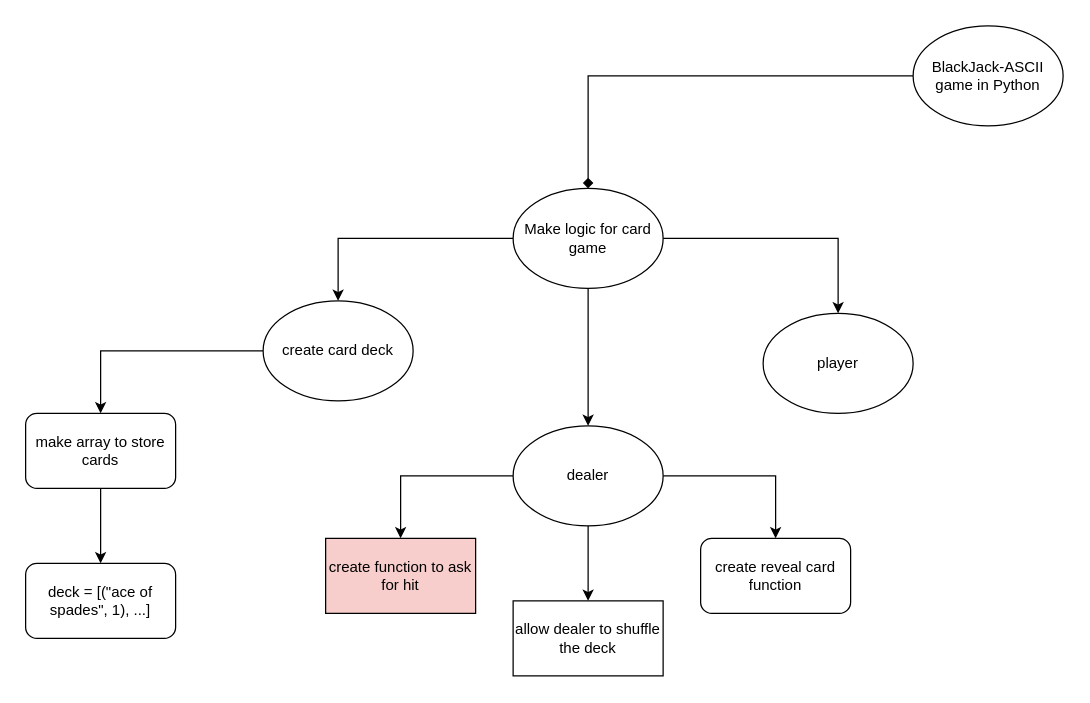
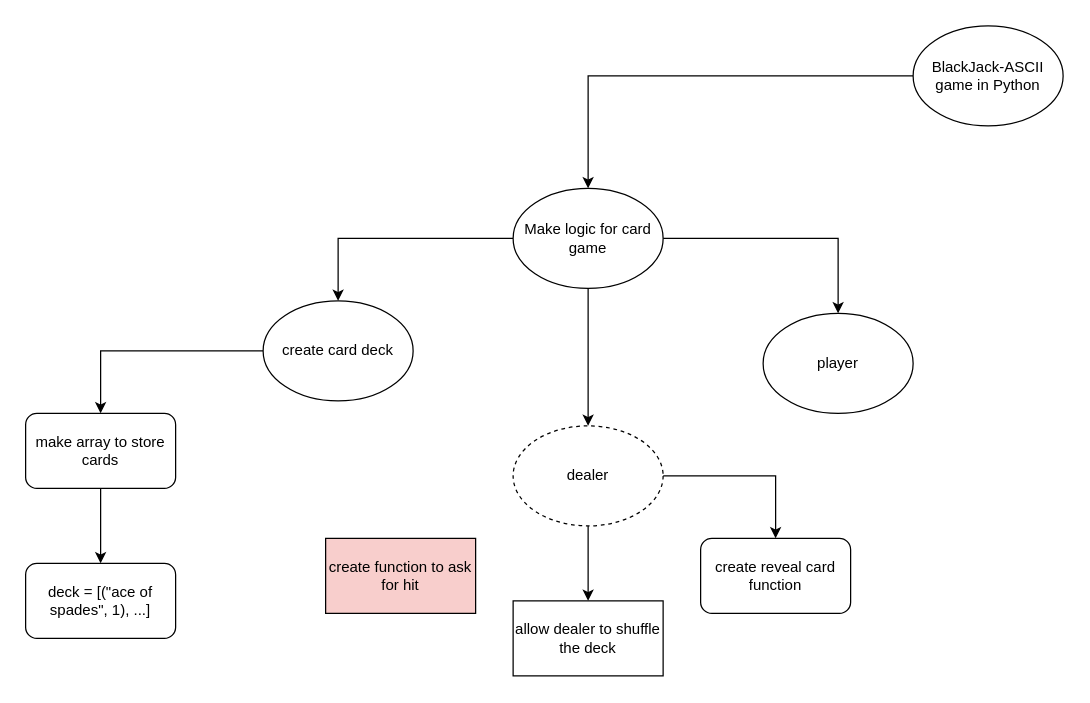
(588, 177) -> (588, 178)
(430, 476) -> none
(588, 476) -> (588, 476)
